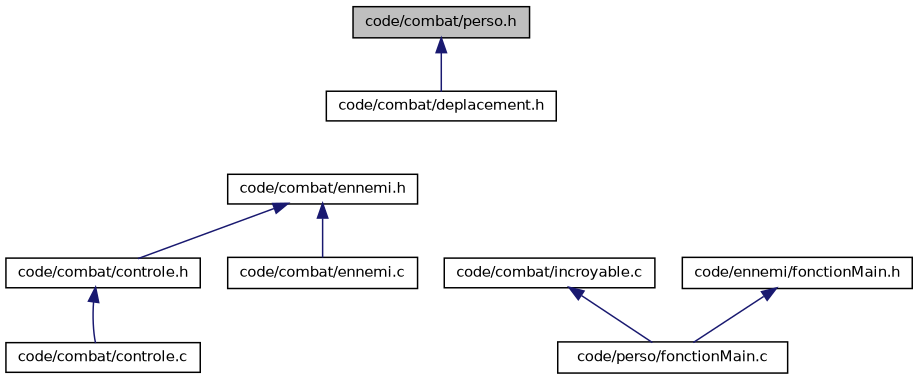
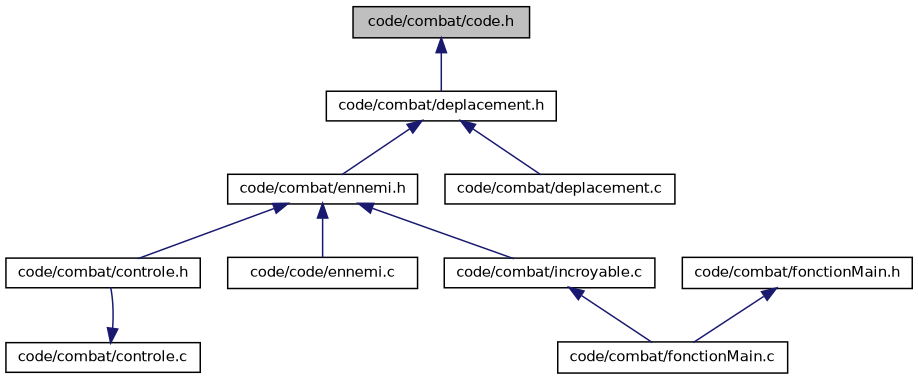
(441, 22) -> (441, 22)
none -> (376, 152)
none -> (560, 189)
none -> (443, 234)
(323, 273) -> (323, 273)
(797, 273) -> (797, 273)
(93, 323) -> (113, 308)
(673, 357) -> (673, 357)
